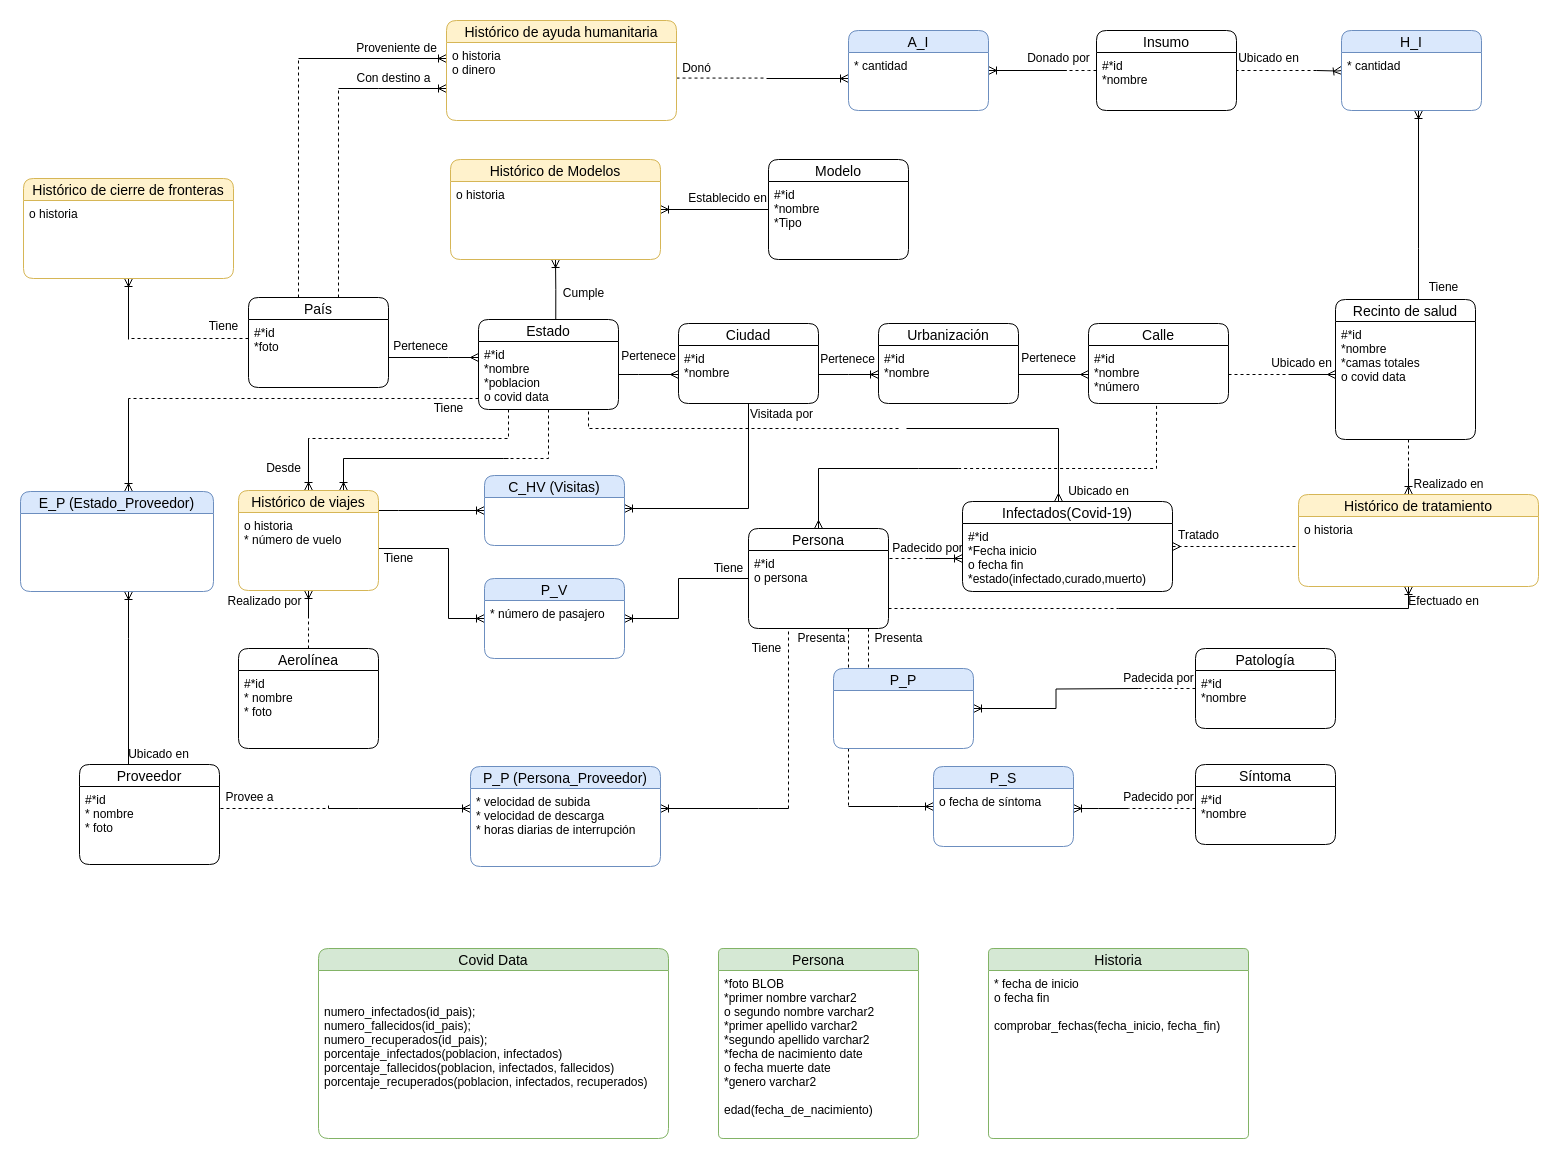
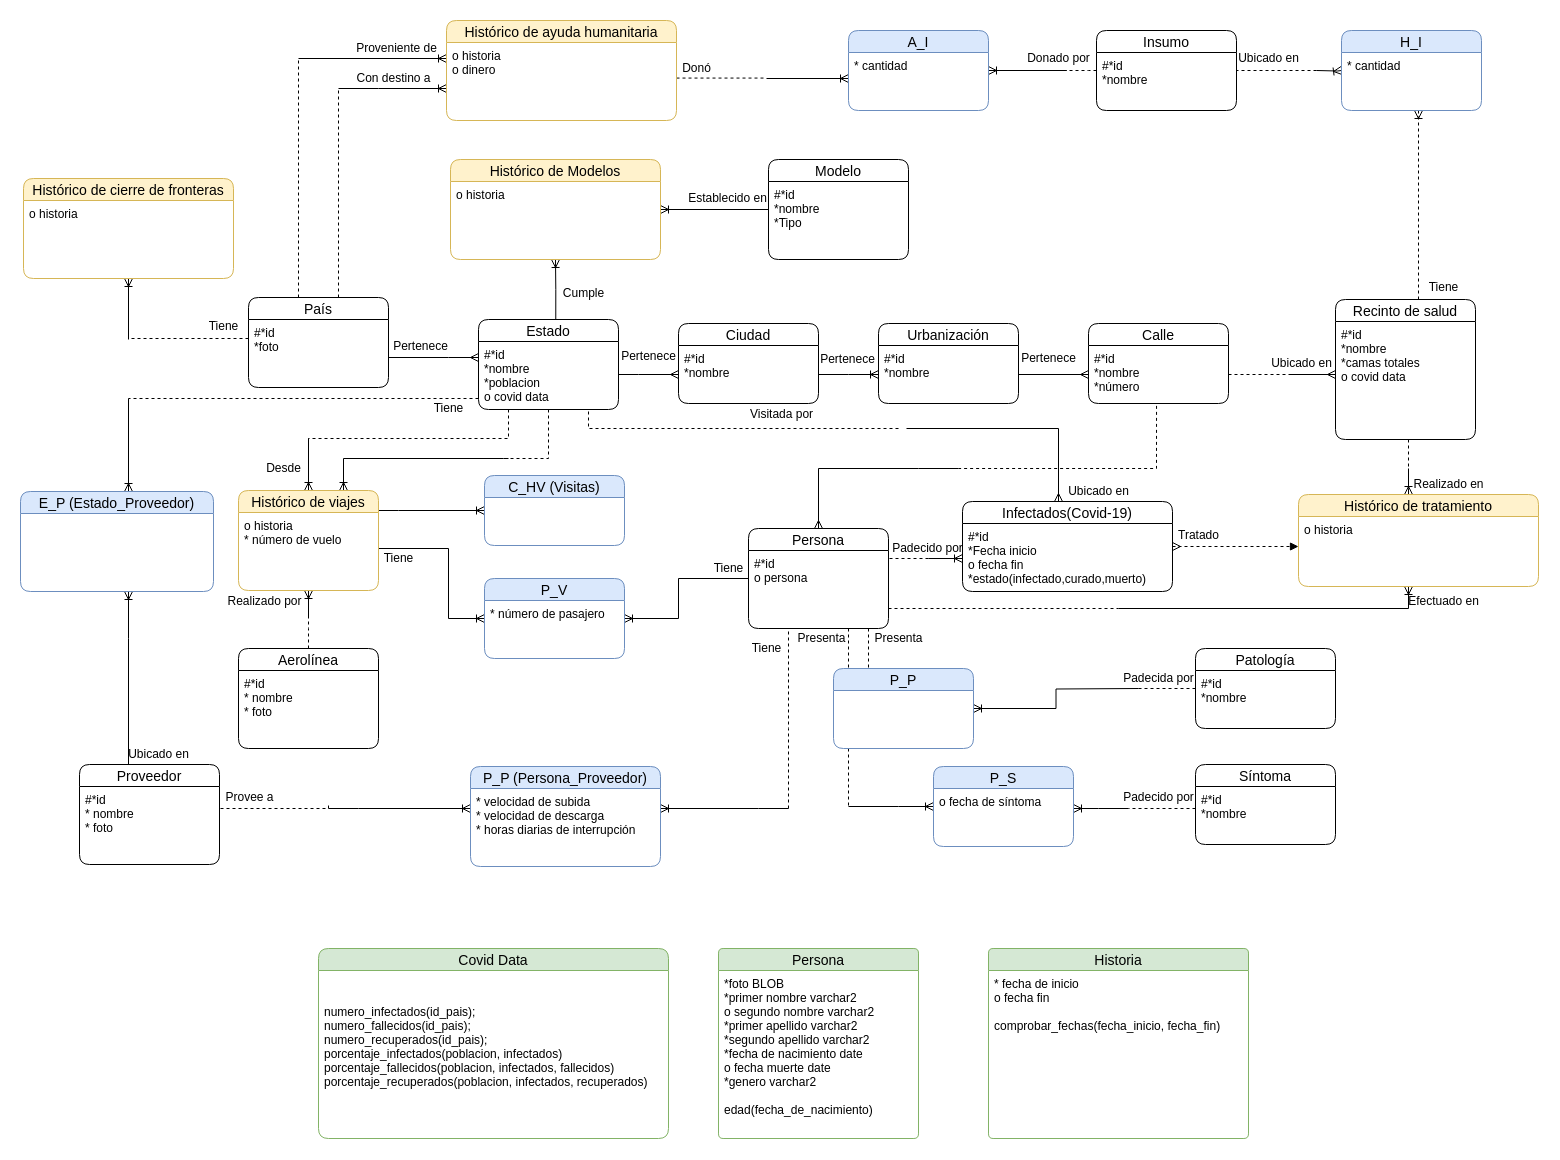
(1419, 205) -> (1419, 205)
(740, 509) -> none
(1293, 547) -> (1289, 547)
